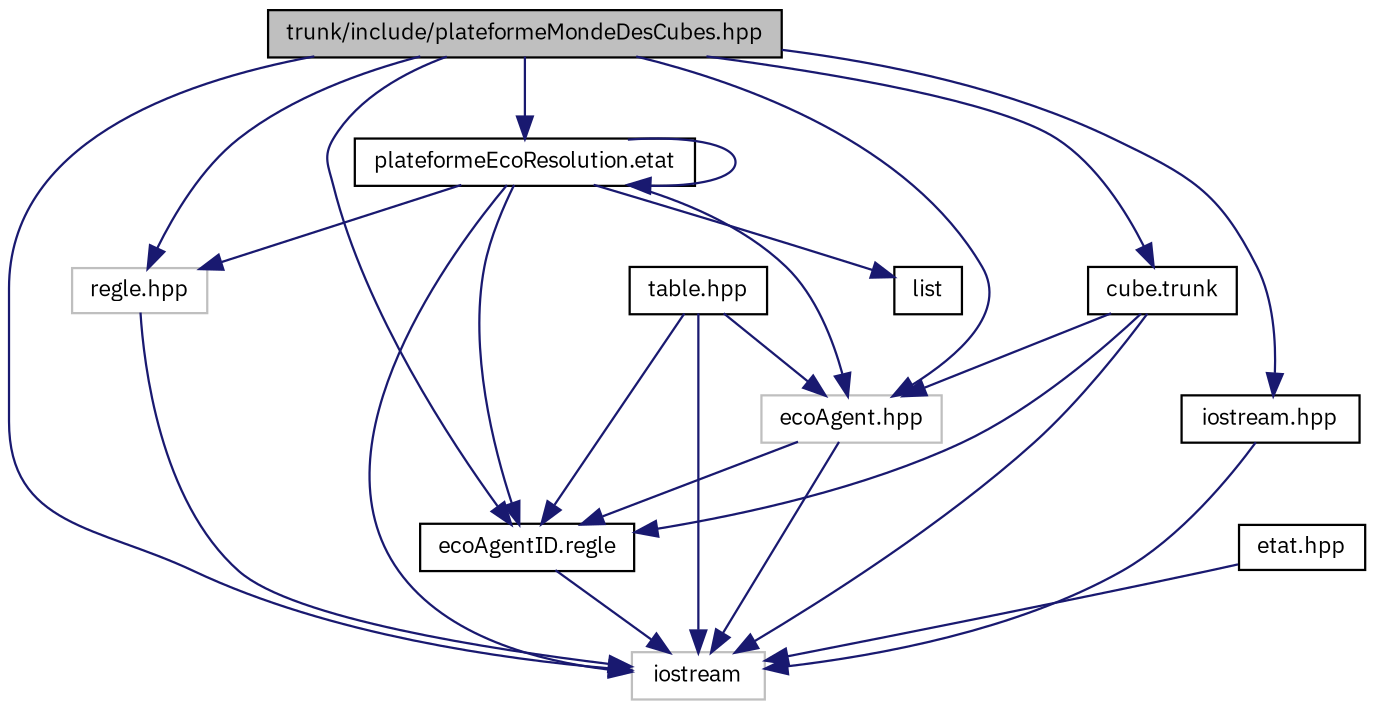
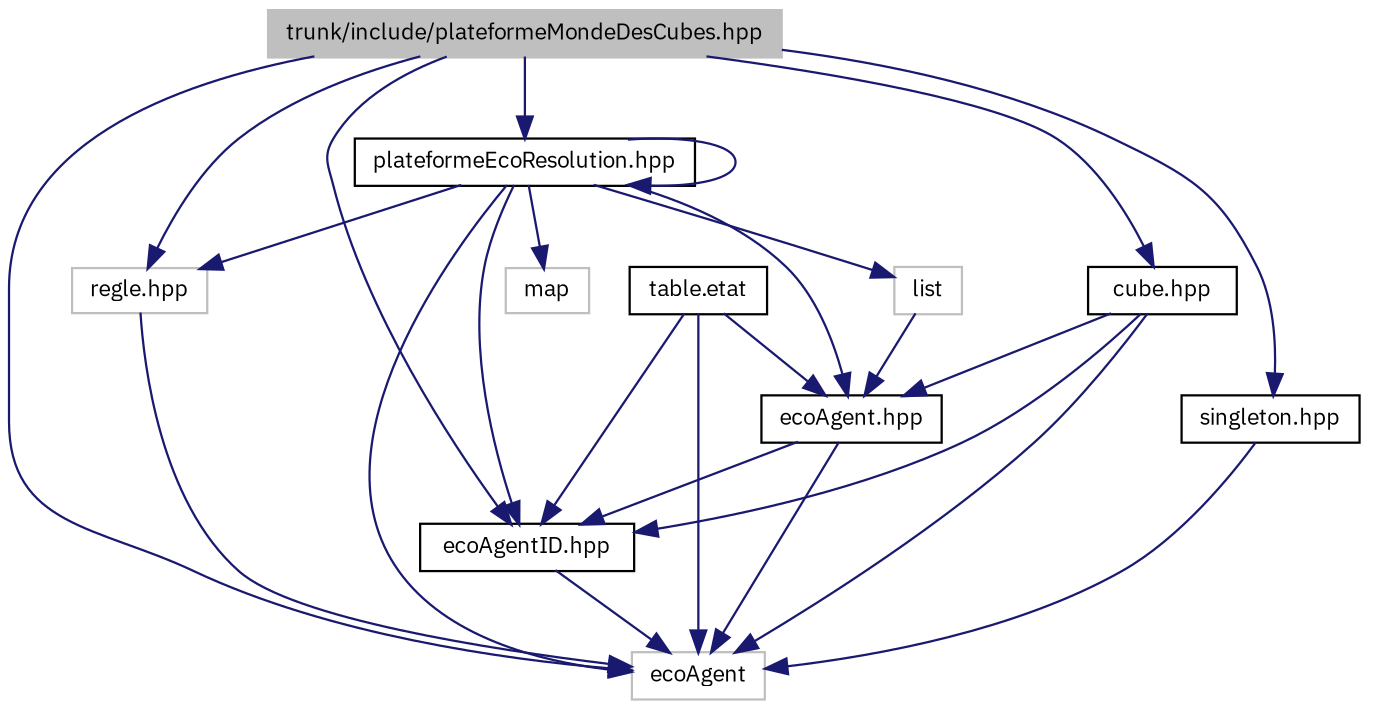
(525, 34) -> (525, 34)
(525, 162) -> (525, 162)
(893, 171) -> (896, 345)
none -> (547, 291)
(698, 291) -> (698, 291)
(928, 291) -> (928, 291)
(1162, 291) -> (1162, 291)
(852, 419) -> (852, 419)
(1271, 419) -> (1271, 419)
(527, 547) -> (527, 547)
(1302, 547) -> none
(698, 676) -> (698, 676)
